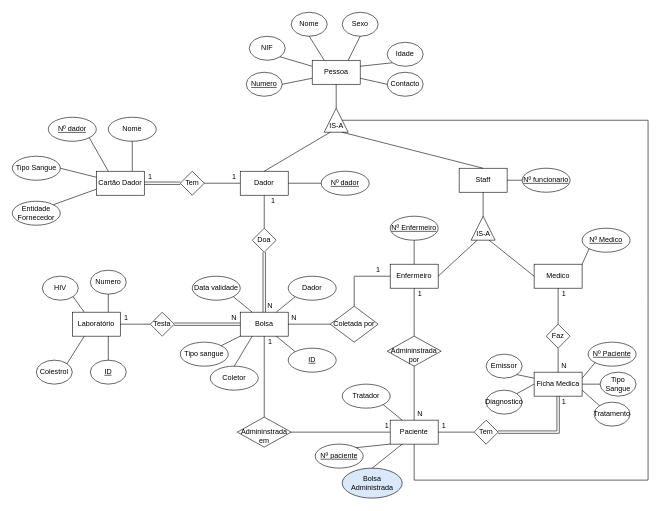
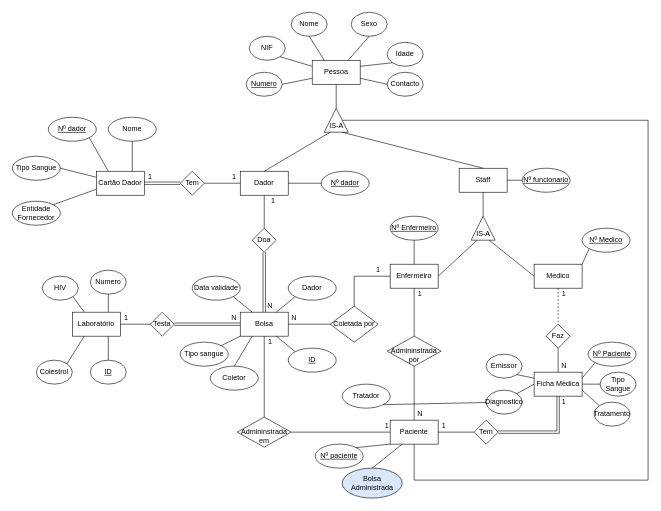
(360, 24) -> (369, 24)
(558, 306) -> (558, 306)
(393, 413) -> (434, 404)
